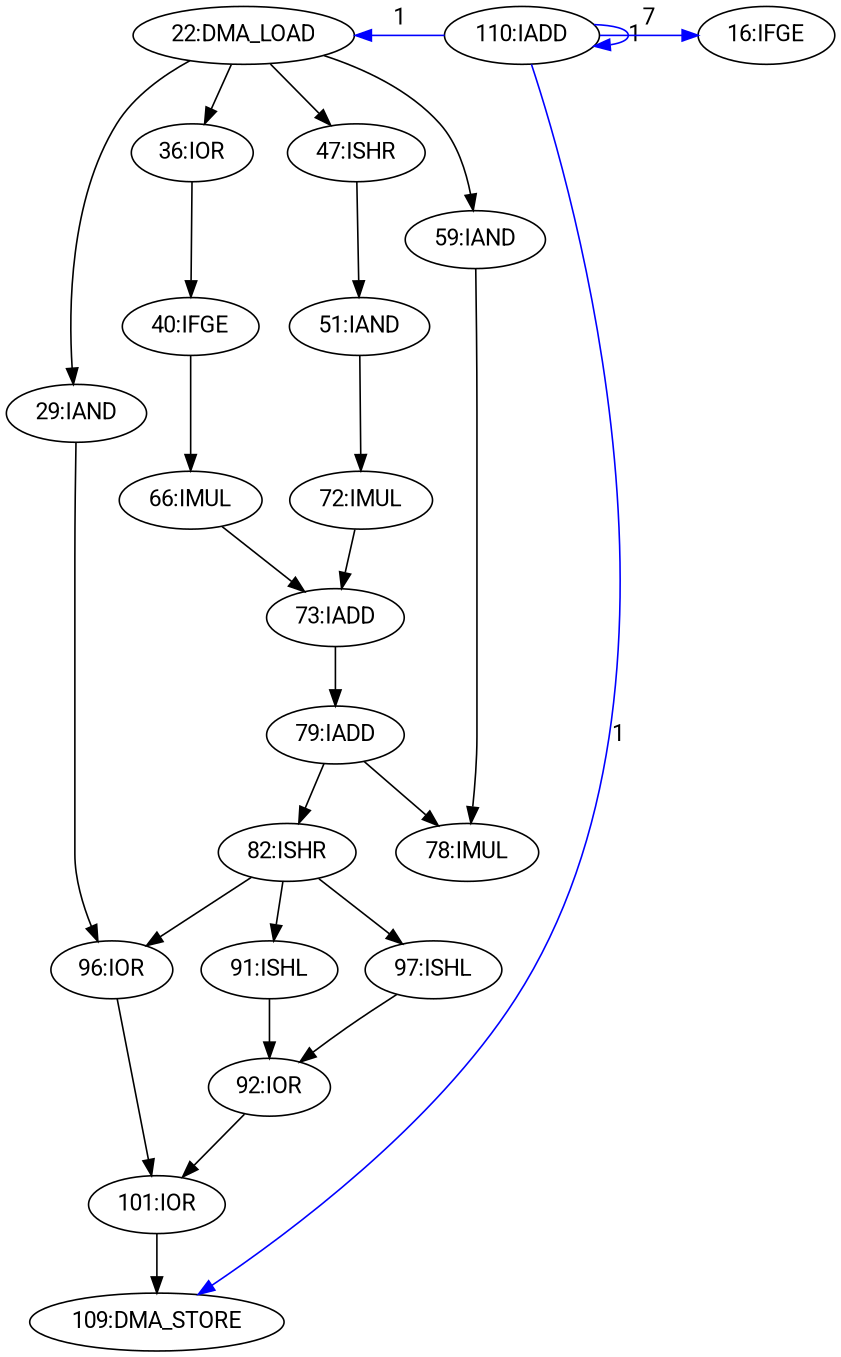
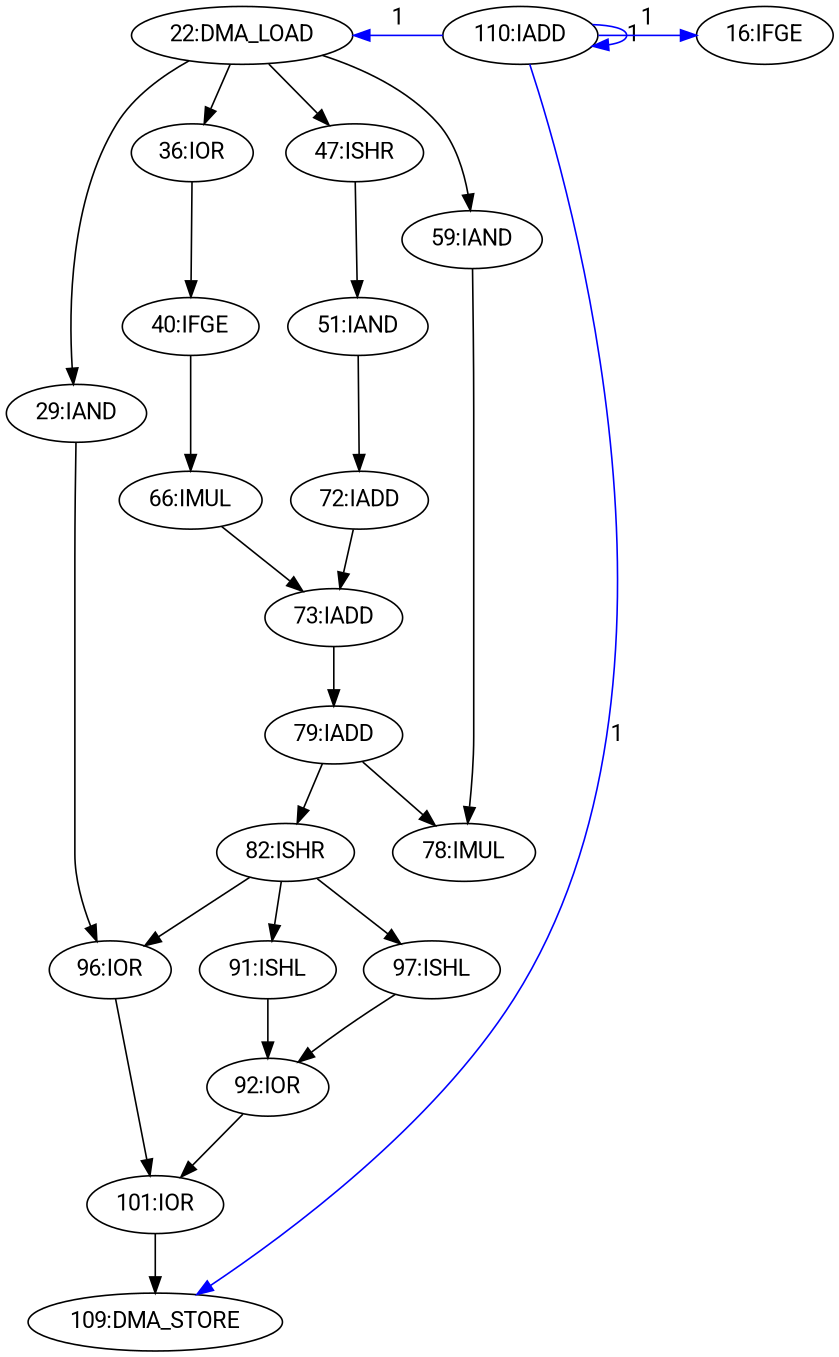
(649, 18) -> (647, 18)
(361, 500) -> (360, 500)
